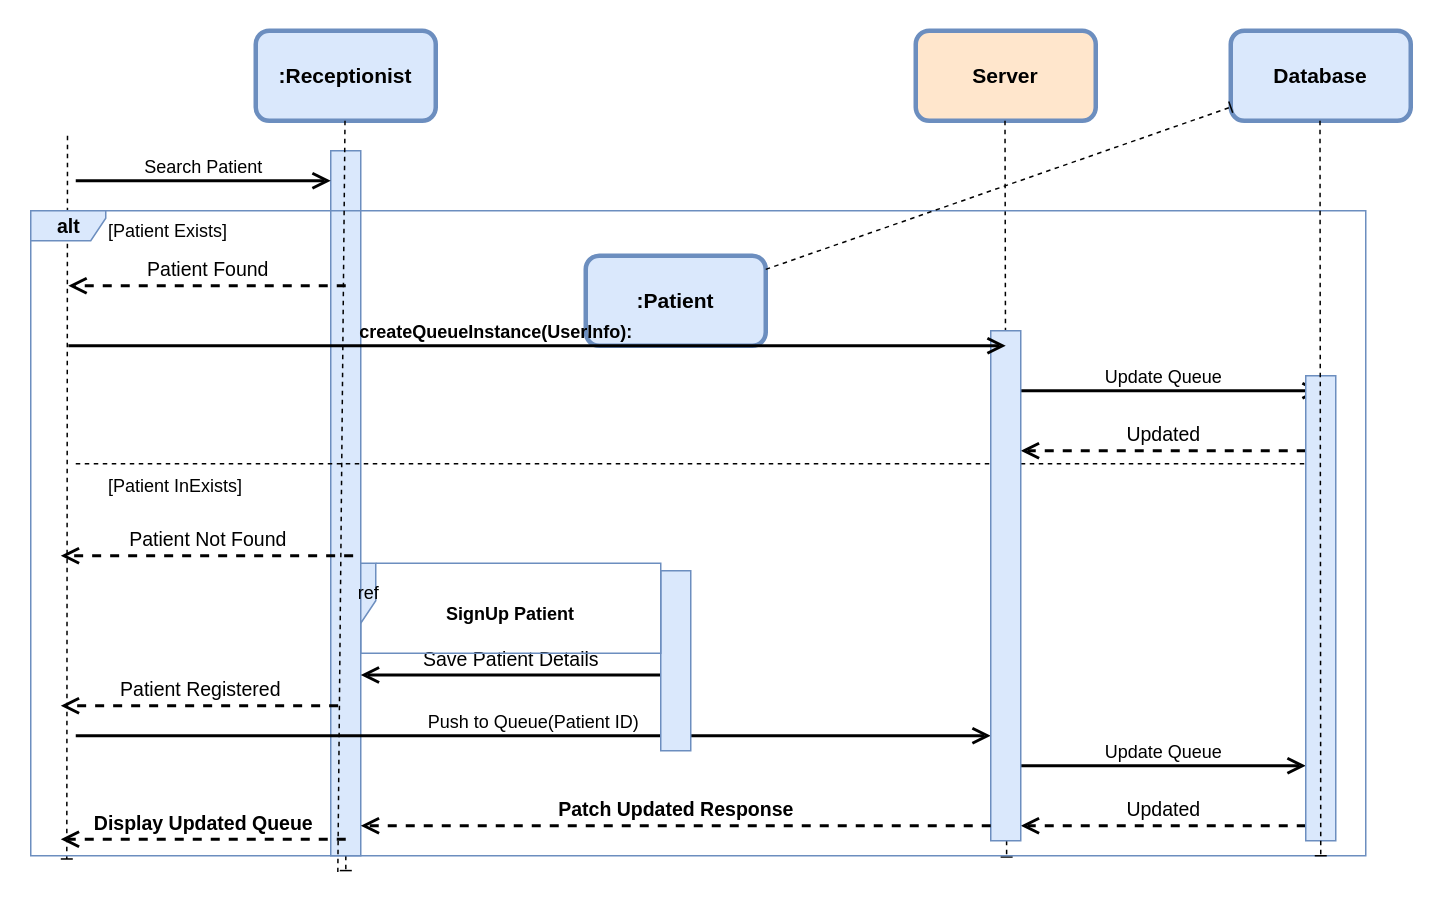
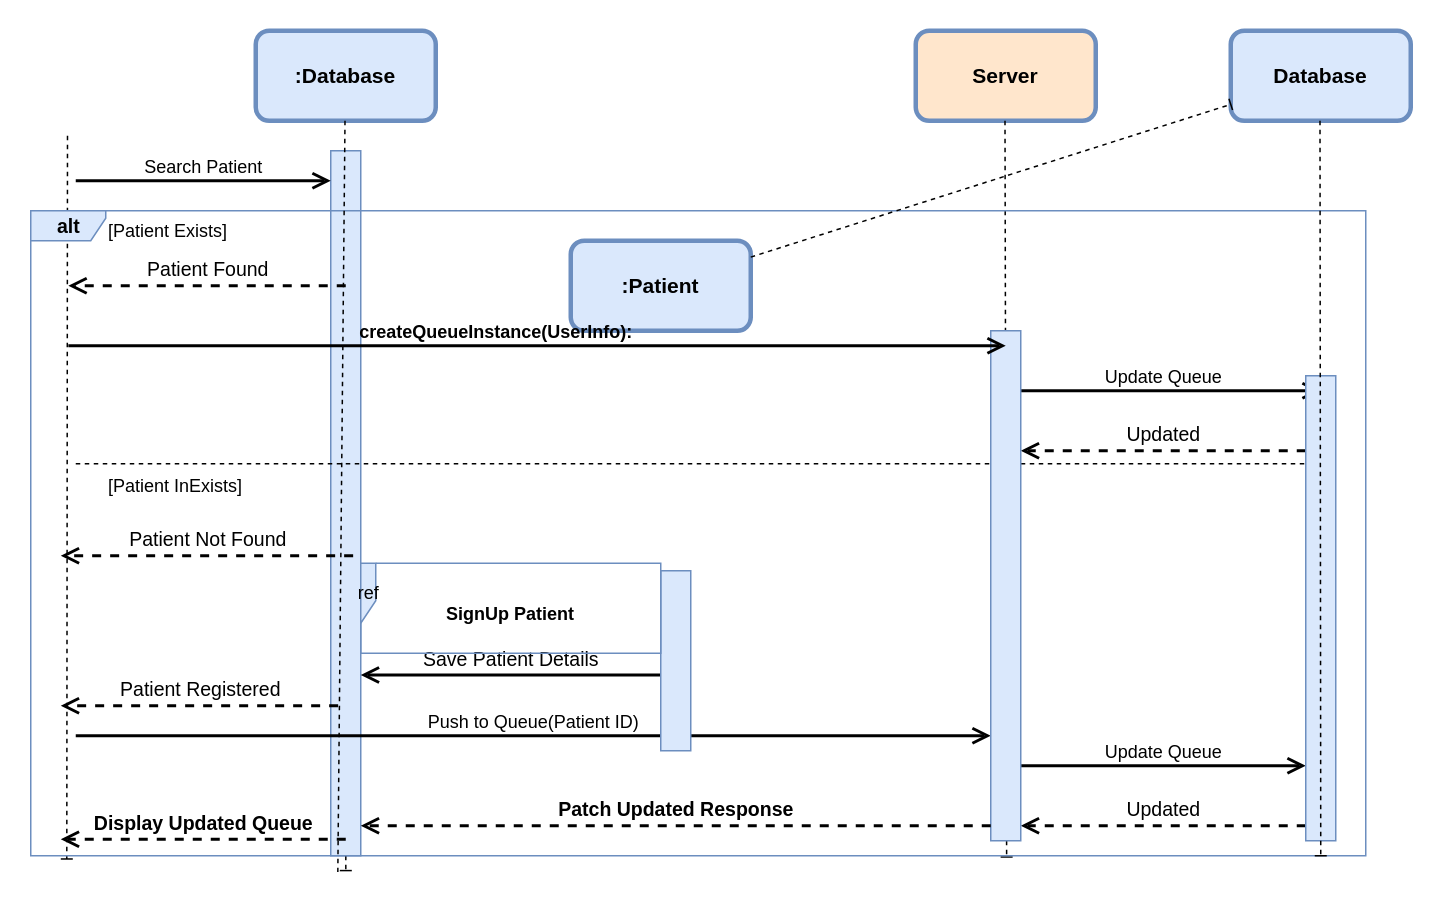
(346, 76) -> (346, 76)
(676, 301) -> (661, 286)
